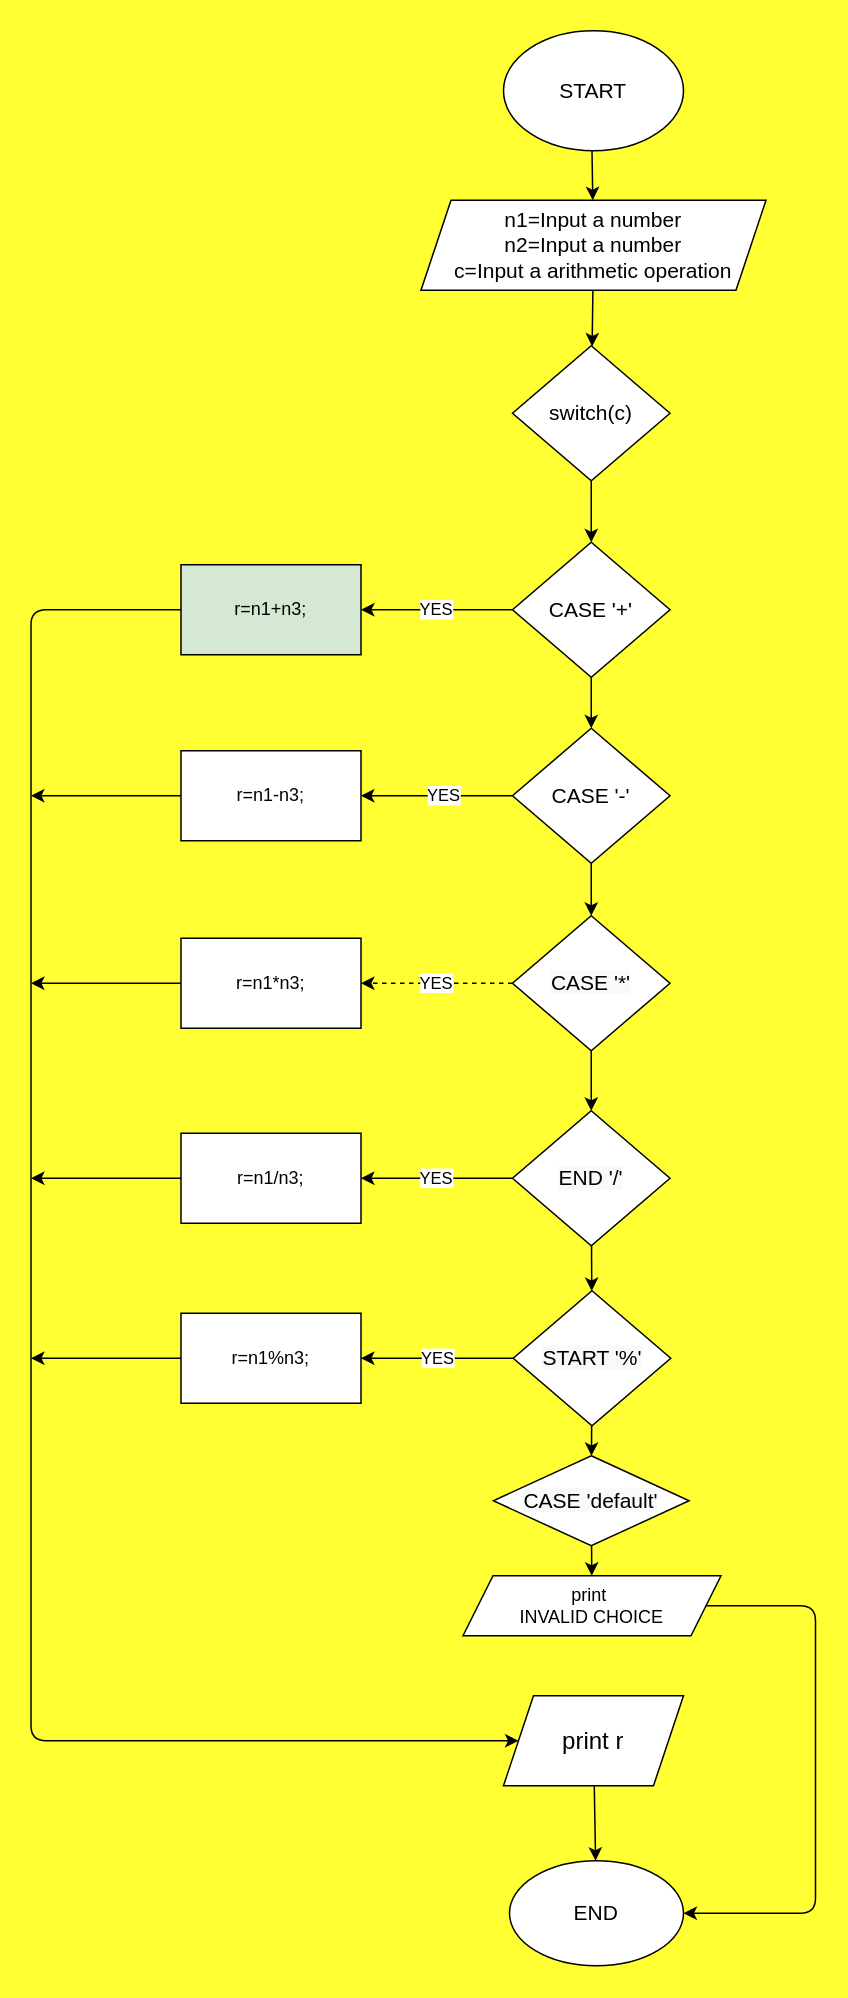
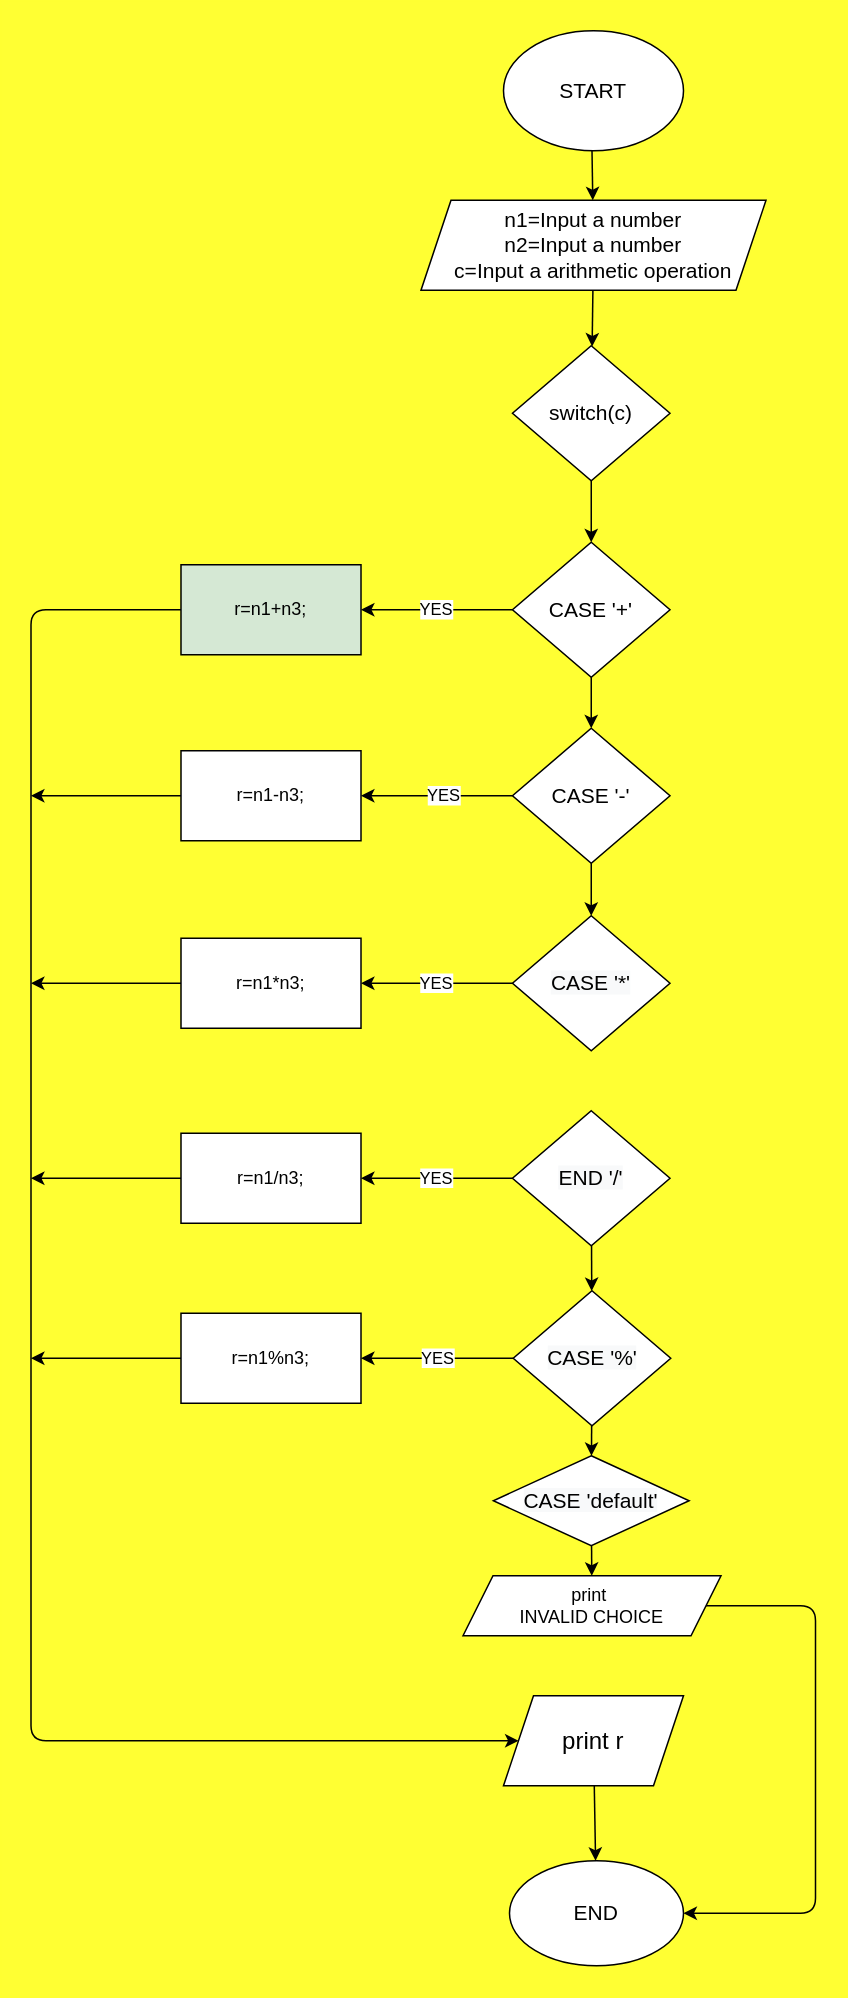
(480, 983) -> (480, 983)
(591, 1076) -> none
(593, 1358) -> (593, 1358)
